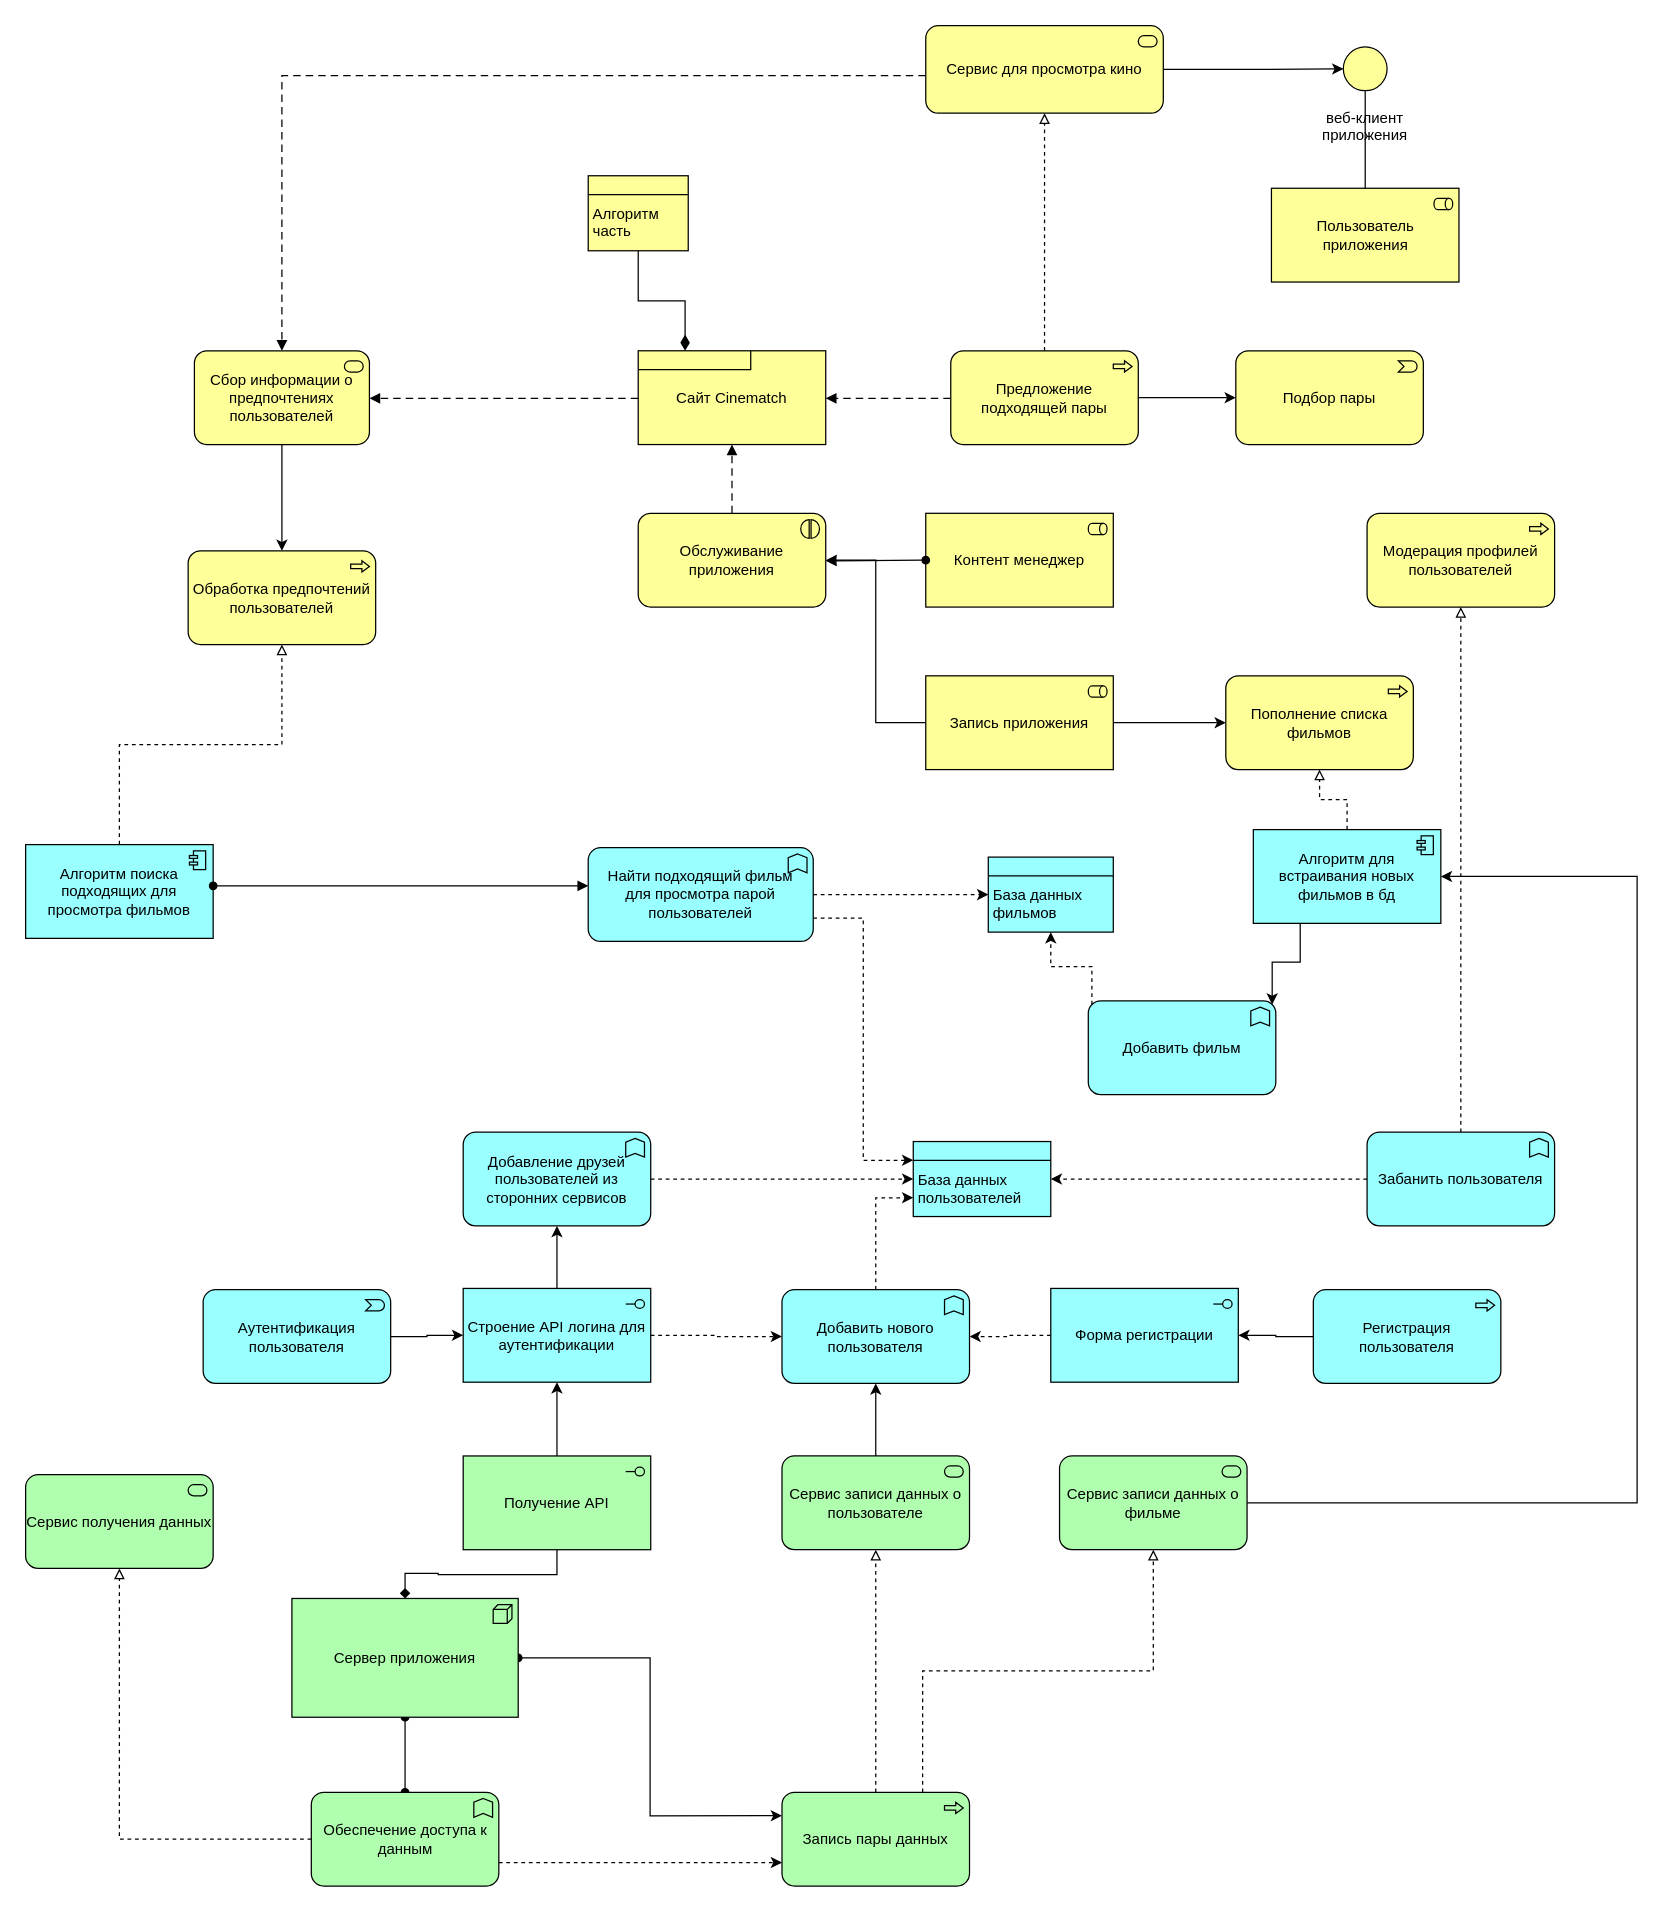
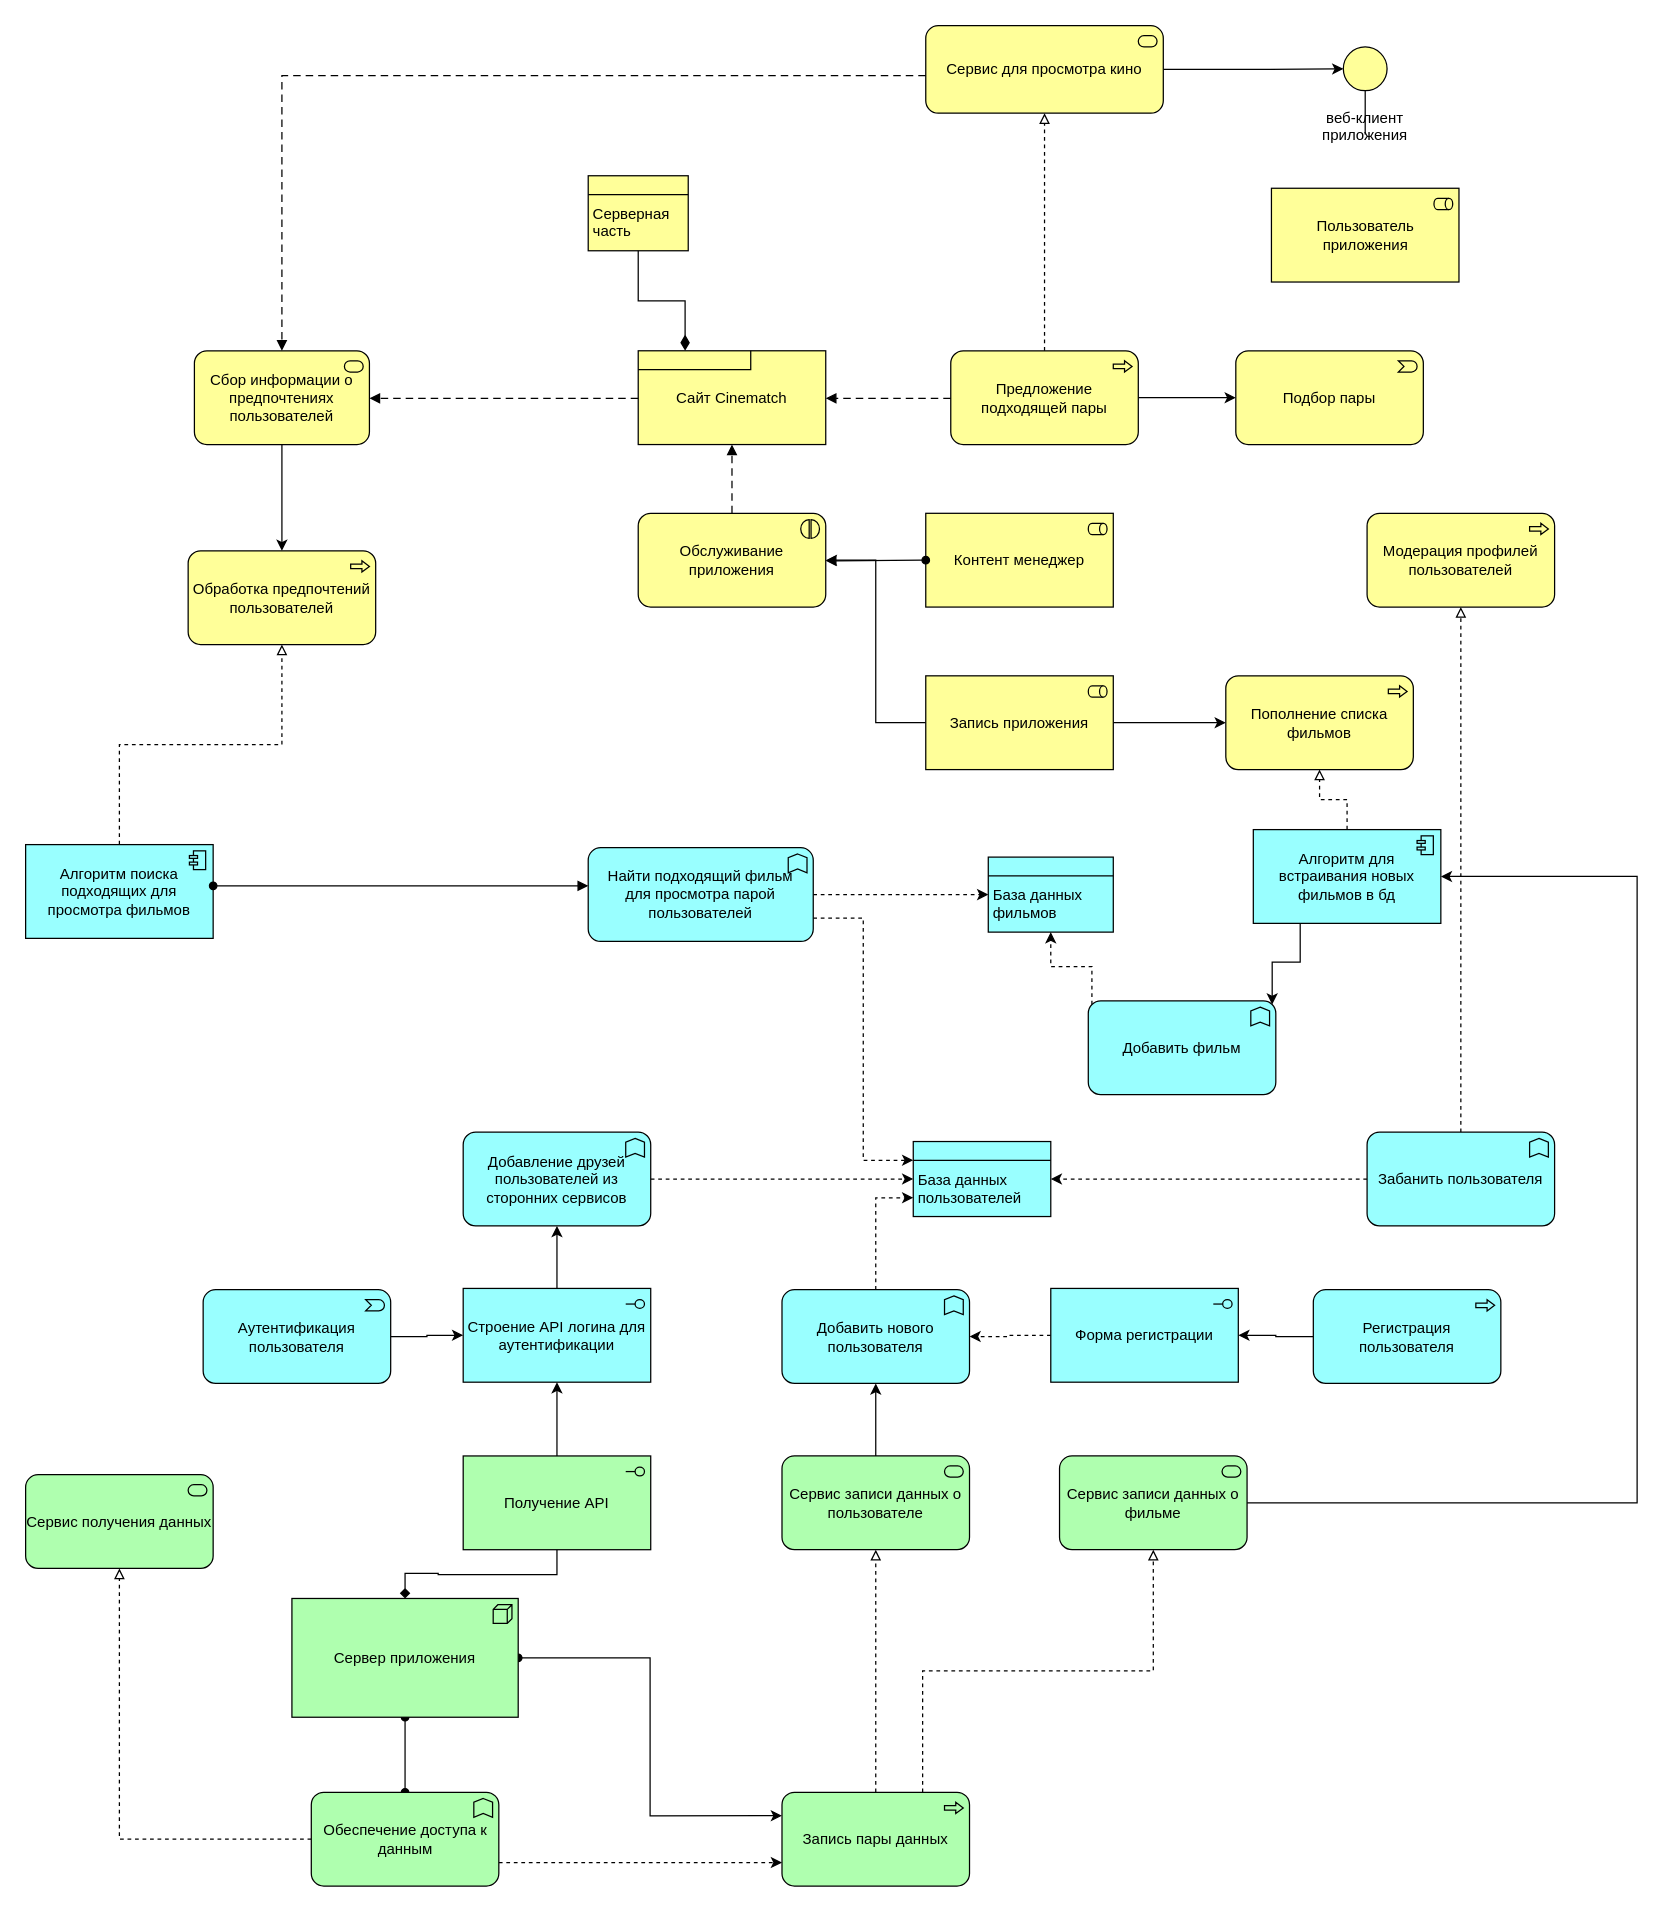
(1365, 161) -> none
(638, 176) -> (638, 176)
(712, 1335) -> none
